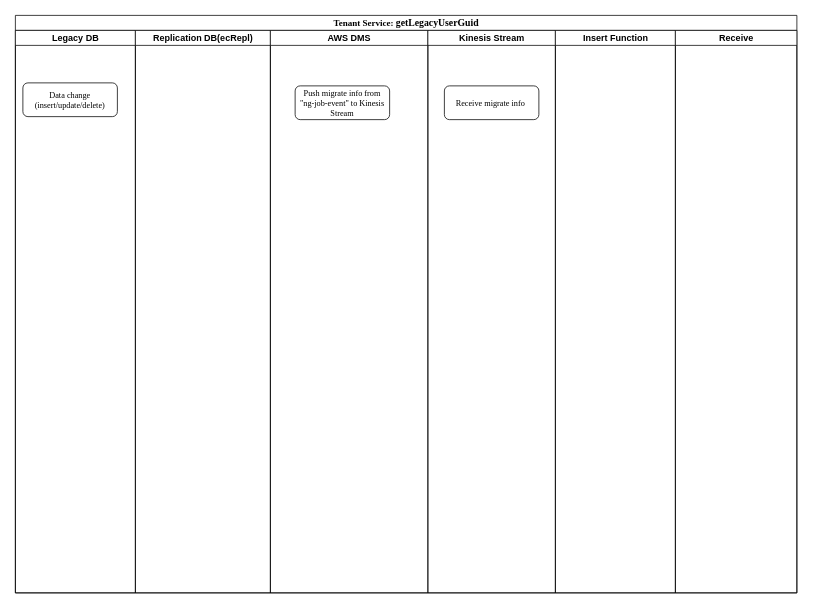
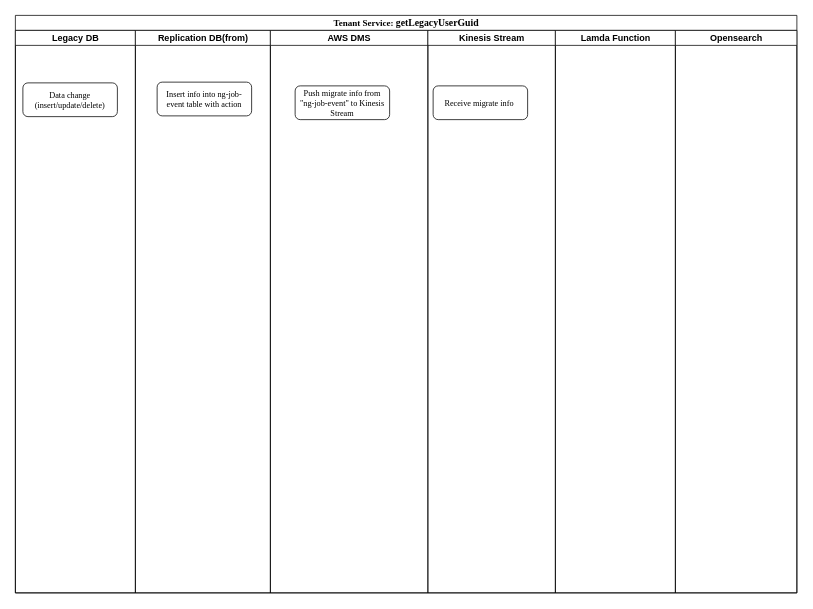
(203, 38) -> (203, 38)
(616, 38) -> (616, 38)
(737, 38) -> (737, 38)
none -> (204, 99)
(492, 103) -> (480, 103)
